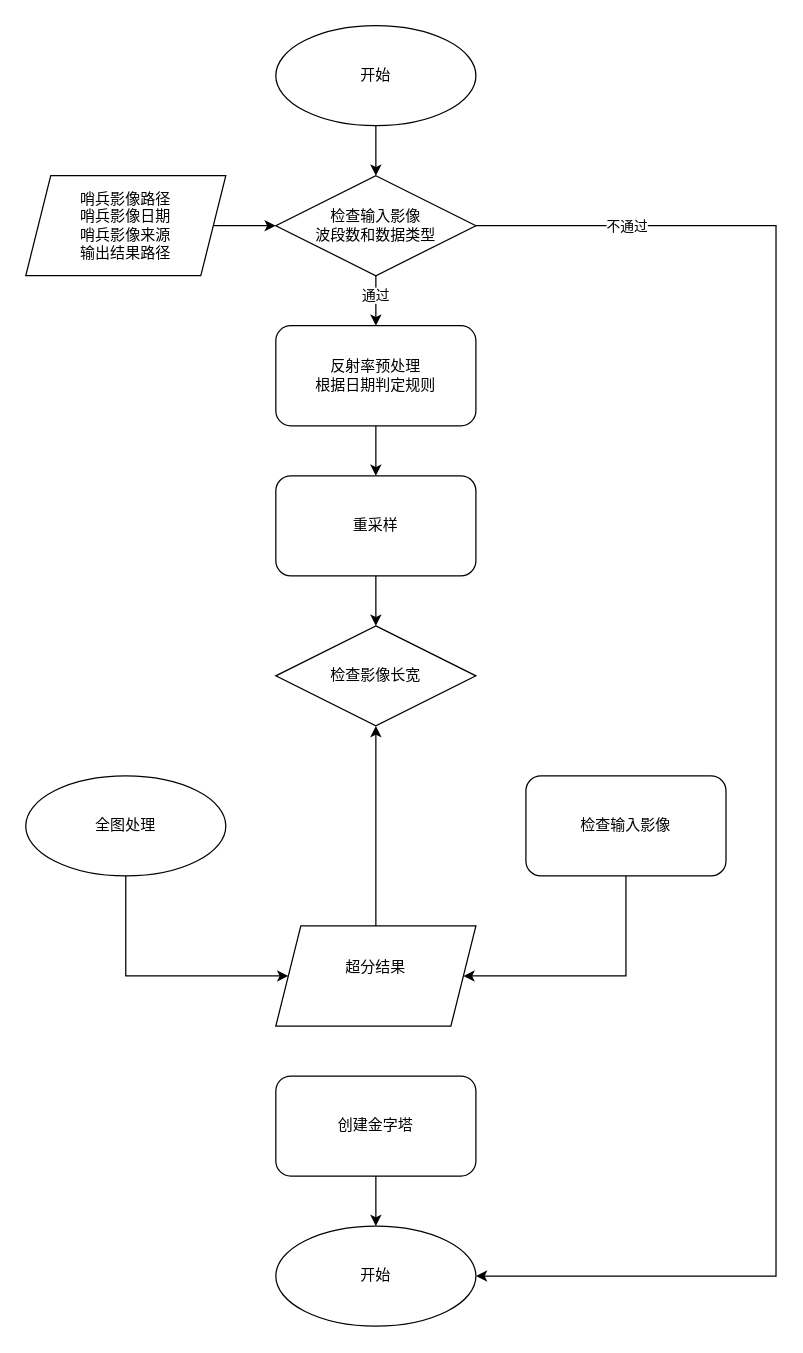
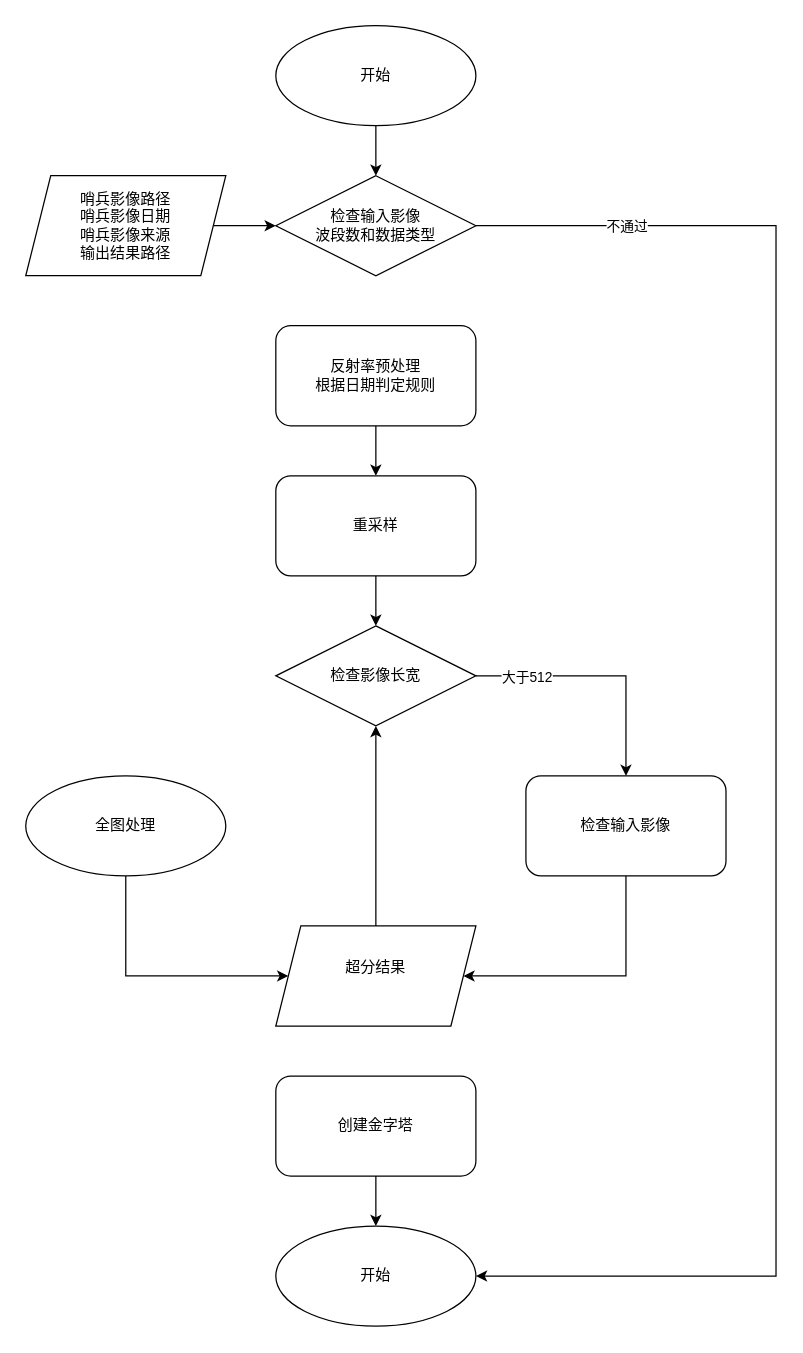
(376, 297) -> none
none -> (597, 676)
